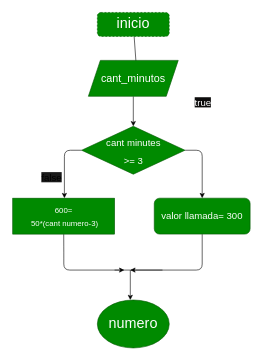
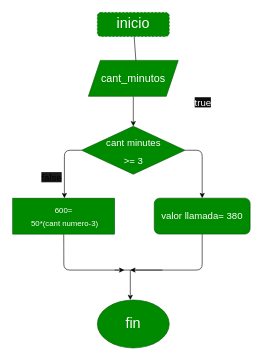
(203, 216) -> (203, 216)
(134, 324) -> (134, 324)
